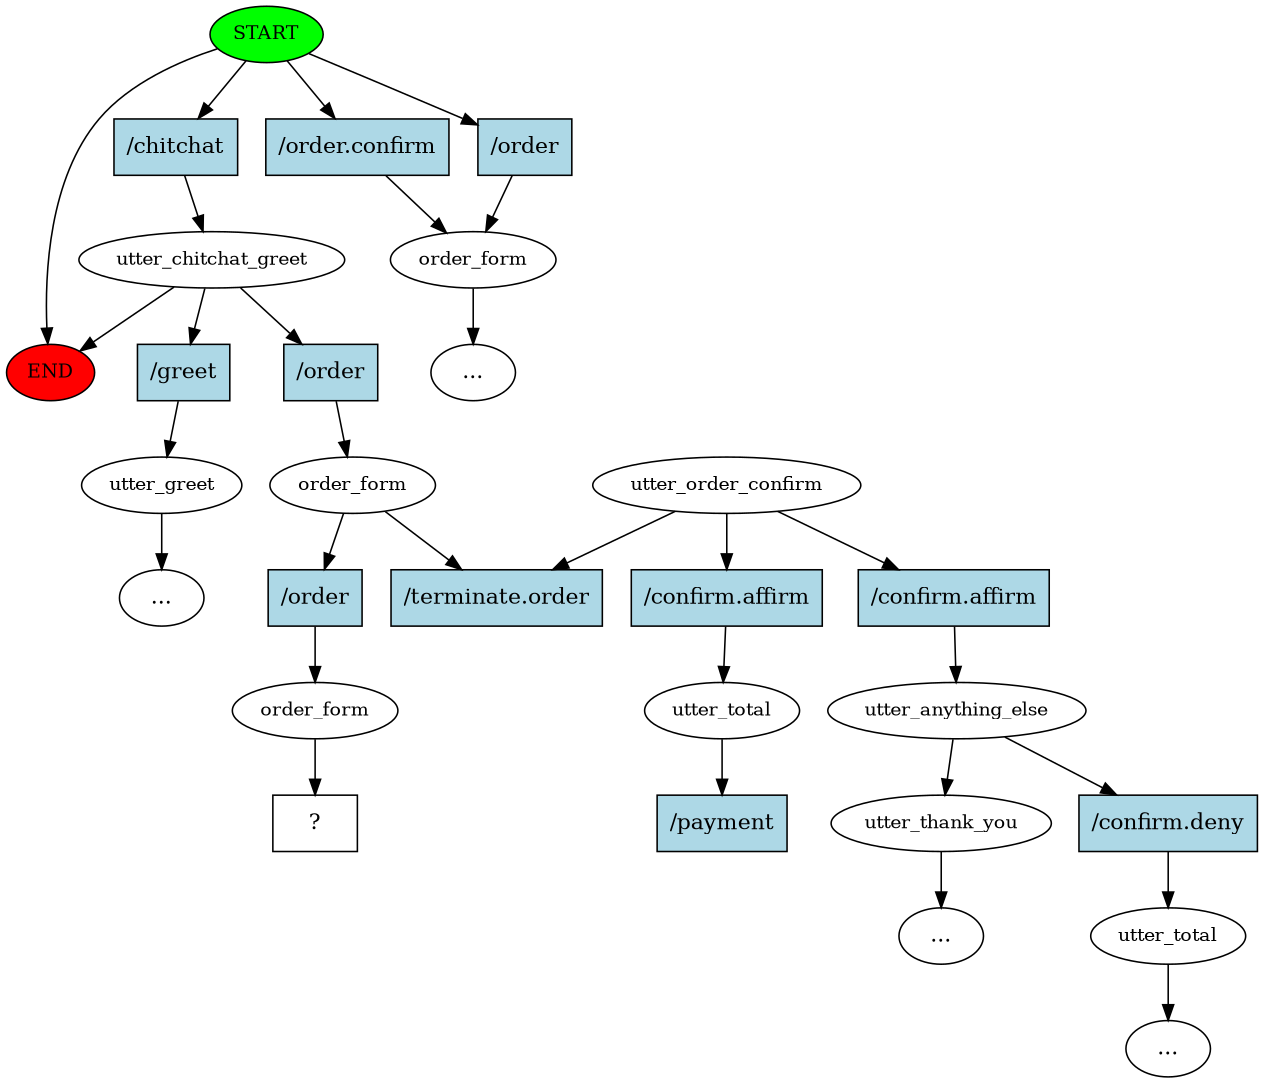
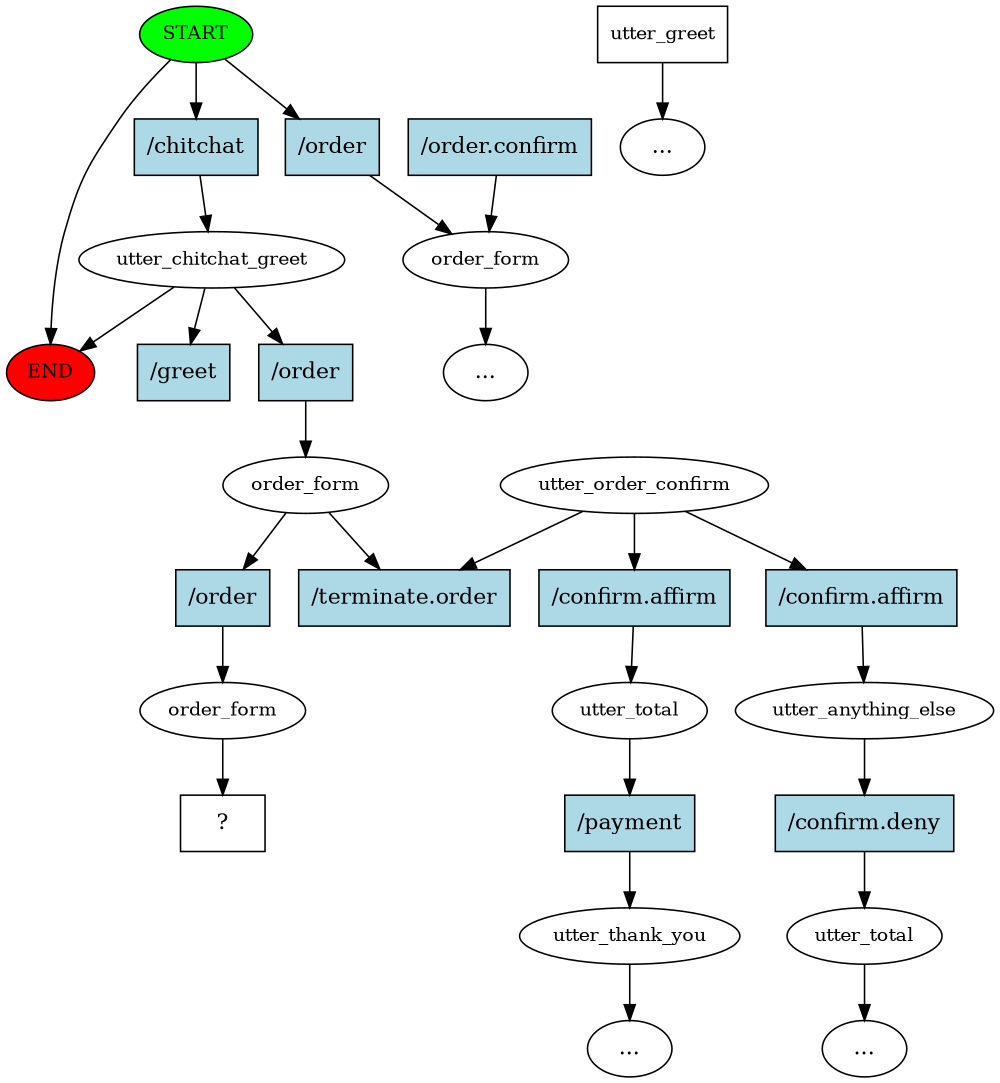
(306, 84) -> none
(174, 421) -> none
(162, 485) -> (663, 34)
(950, 759) -> (630, 872)
